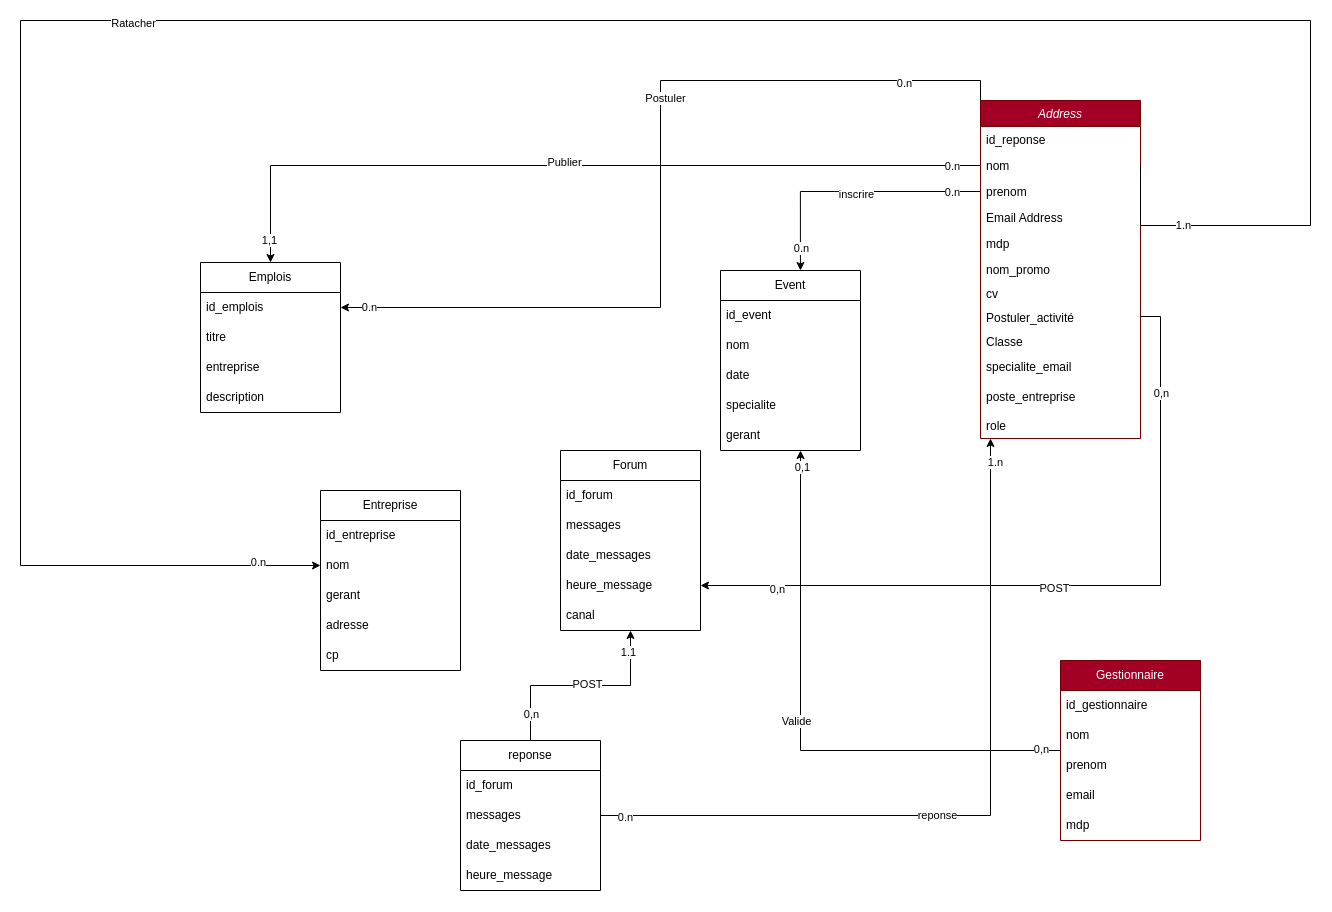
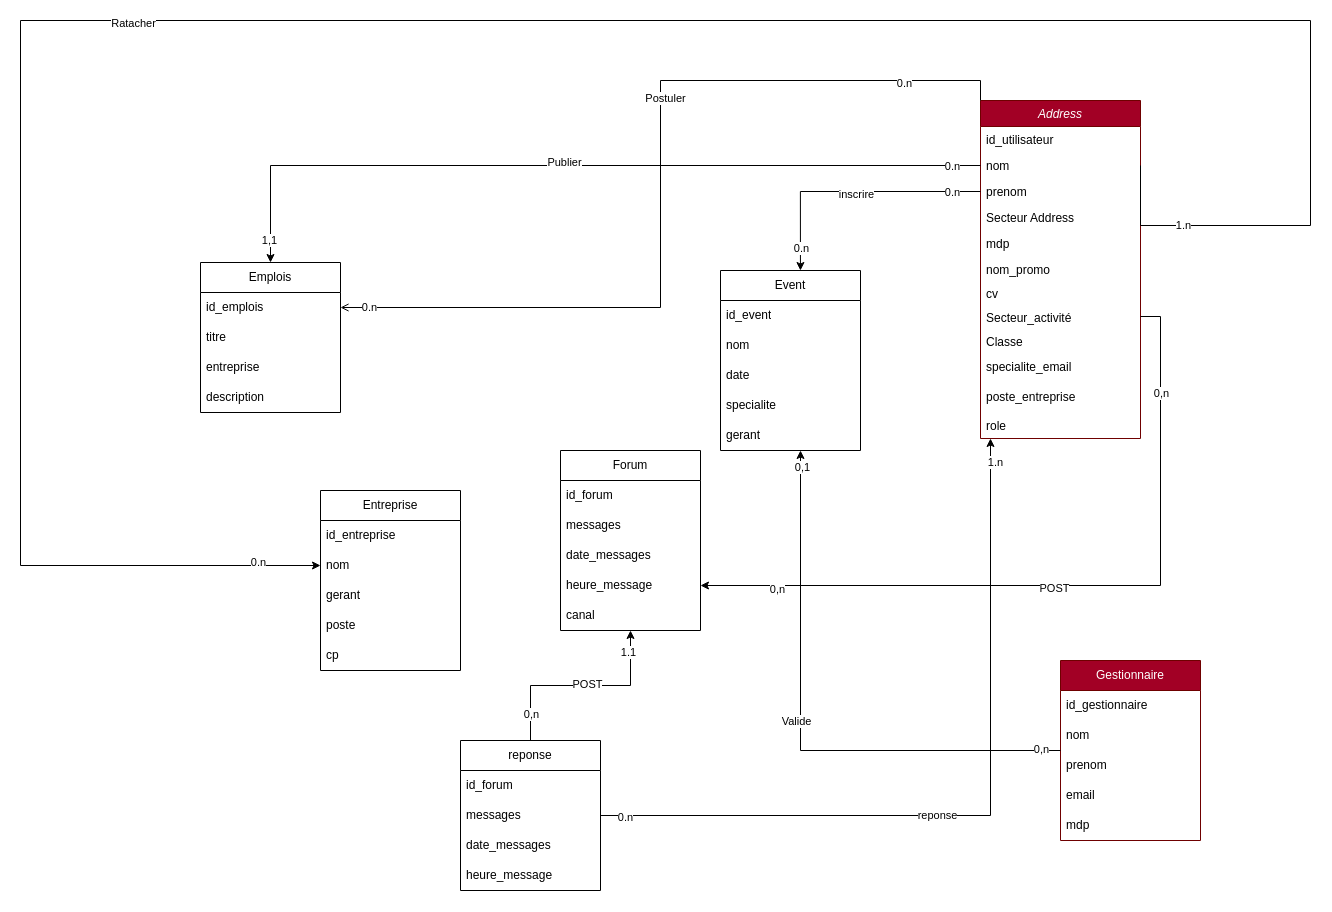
(1018, 140) -> (1027, 140)
(1025, 218) -> (1035, 218)
(349, 308) -> (347, 308)
(1038, 318) -> (1037, 318)
(350, 626) -> (343, 626)
